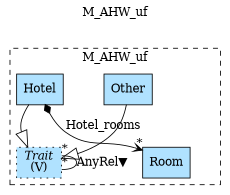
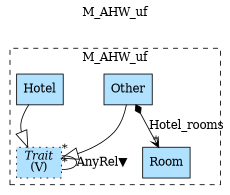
(87, 142) -> (148, 127)
